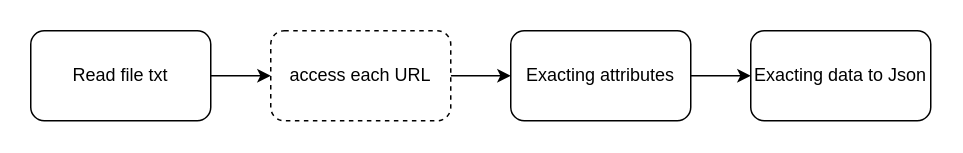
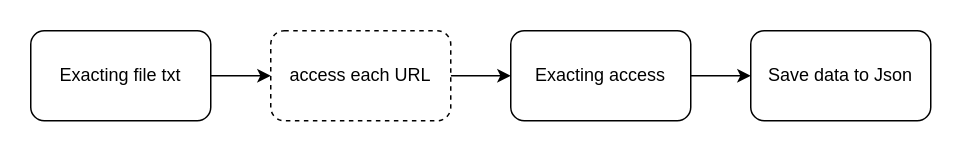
(121, 76) -> (121, 76)
(601, 76) -> (601, 76)
(841, 76) -> (841, 76)
